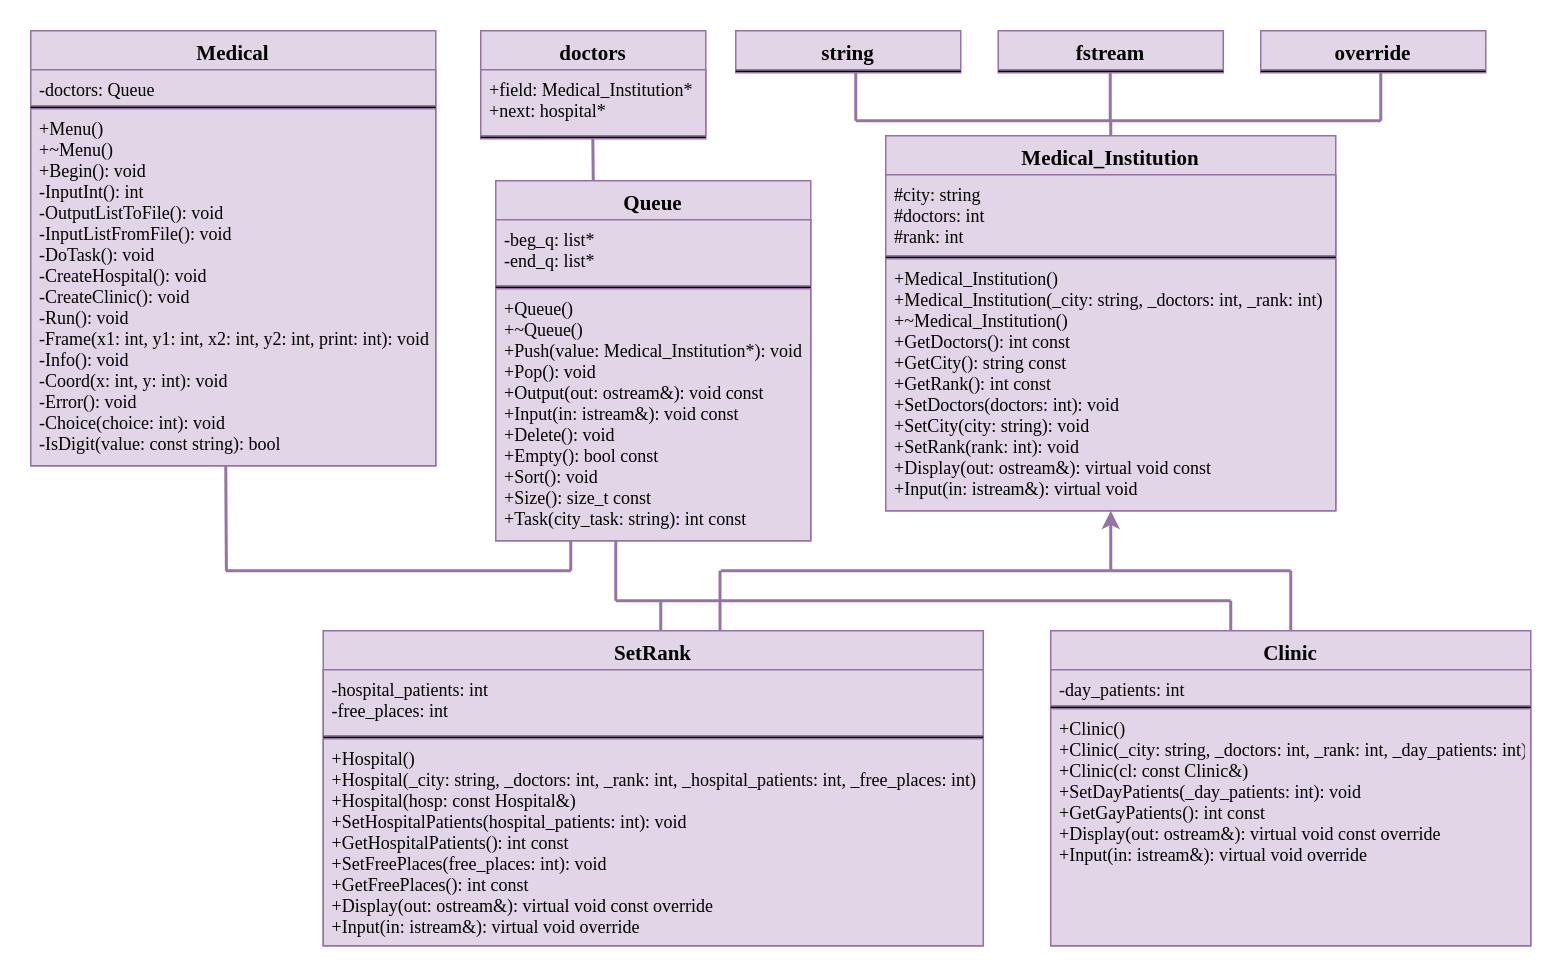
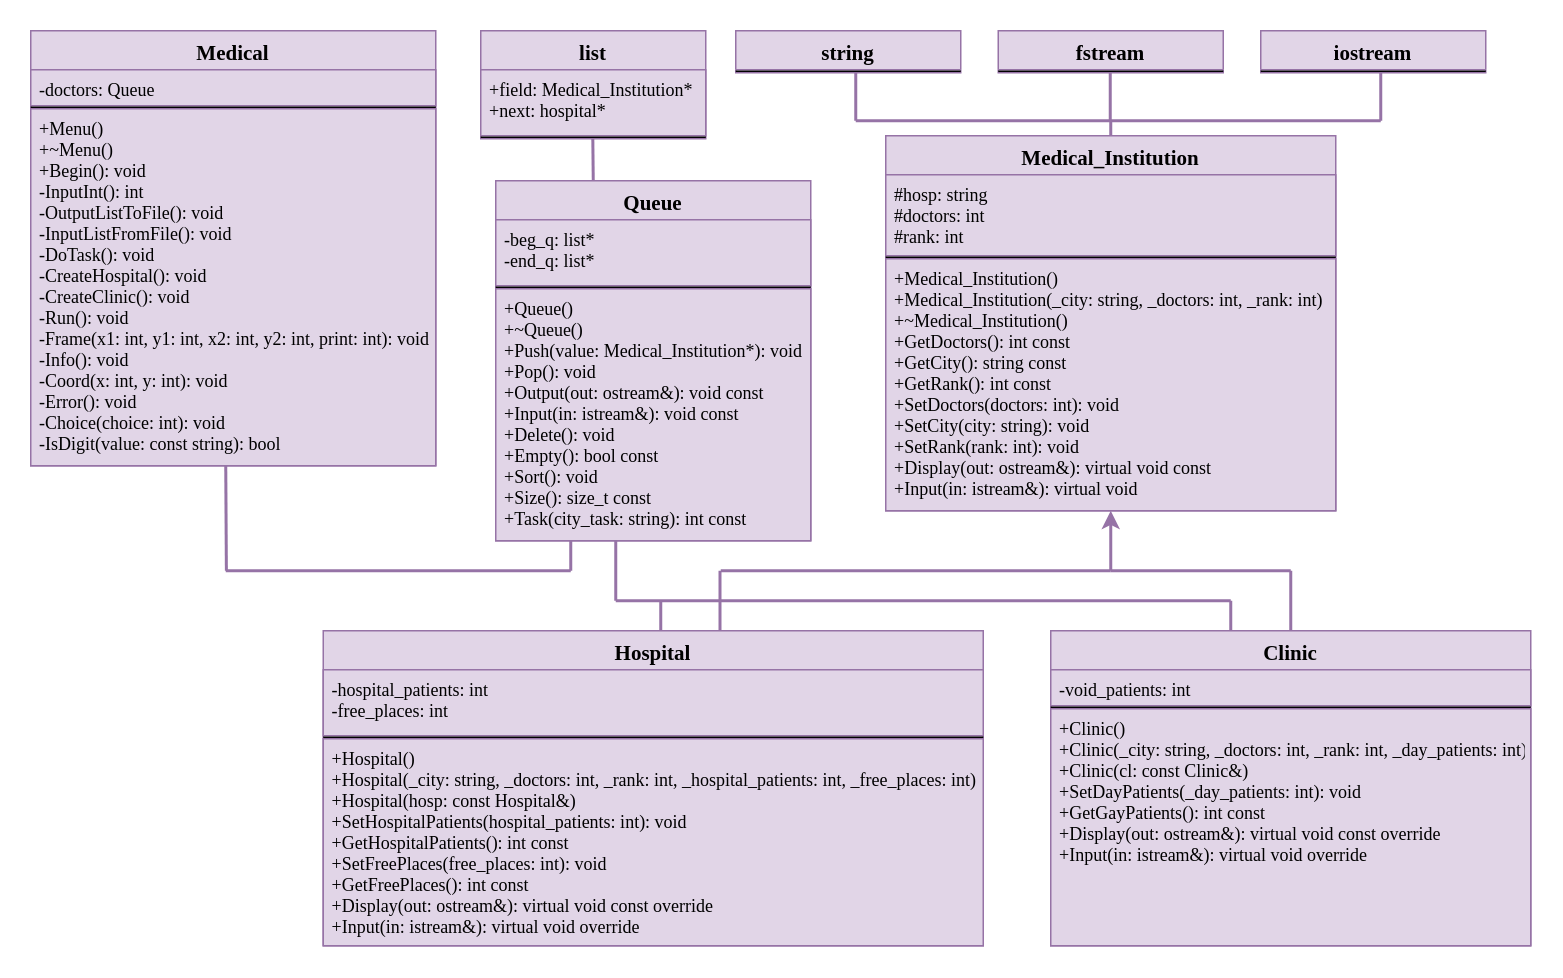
(593, 53) -> (593, 53)
(1373, 53) -> (1373, 53)
(950, 195) -> (953, 195)
(653, 653) -> (653, 653)
(1140, 690) -> (1143, 690)
